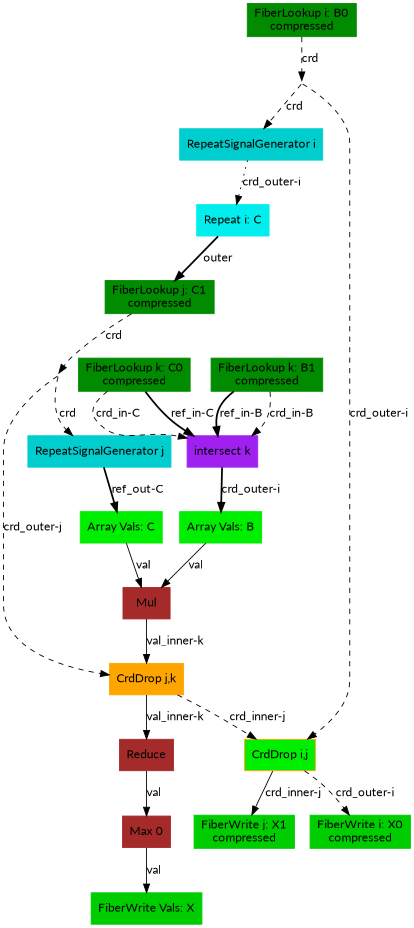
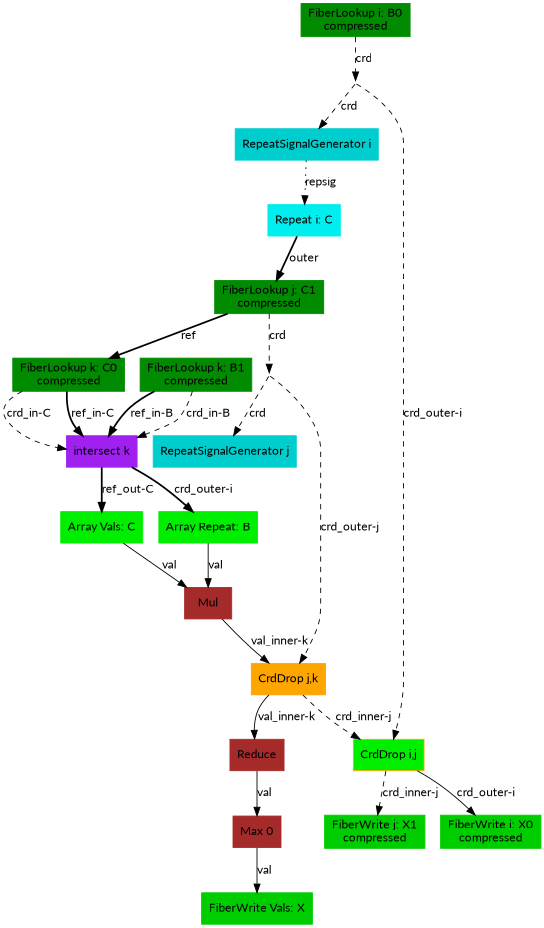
(272, 182) -> (321, 182)
none -> (173, 334)
(109, 485) -> (102, 485)
(221, 527) -> (208, 527)
(326, 788) -> (444, 788)
(264, 789) -> (383, 789)
